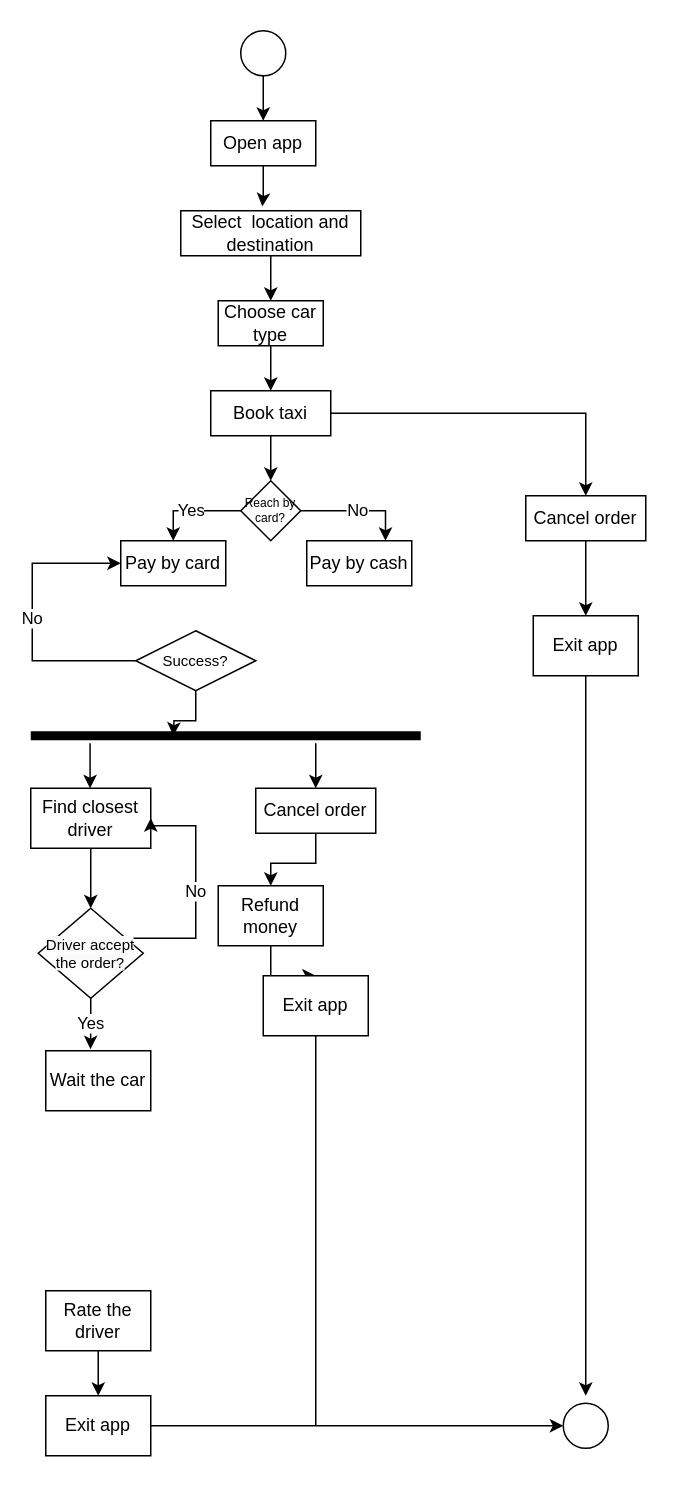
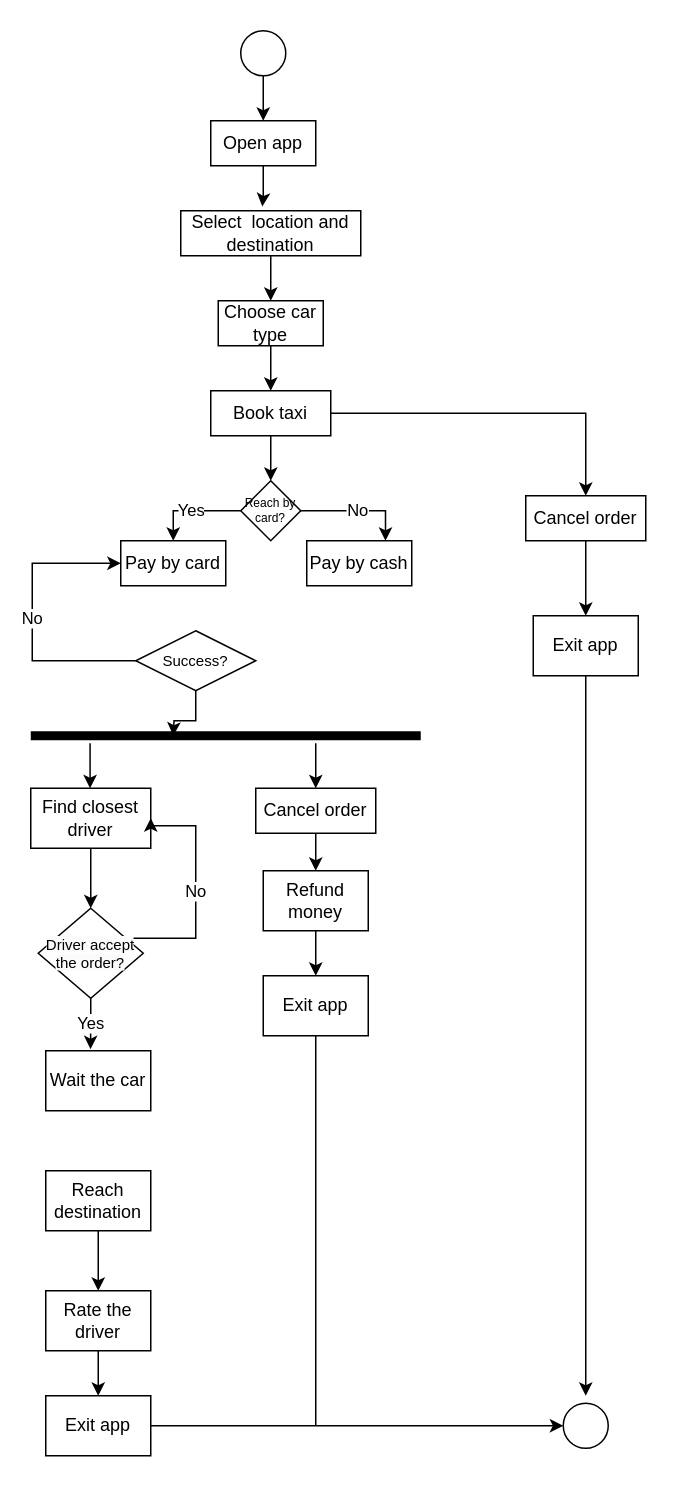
(271, 916) -> (316, 901)
none -> (98, 1201)
none -> (98, 1256)
